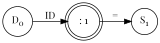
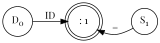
(112, 21) -> (119, 34)
